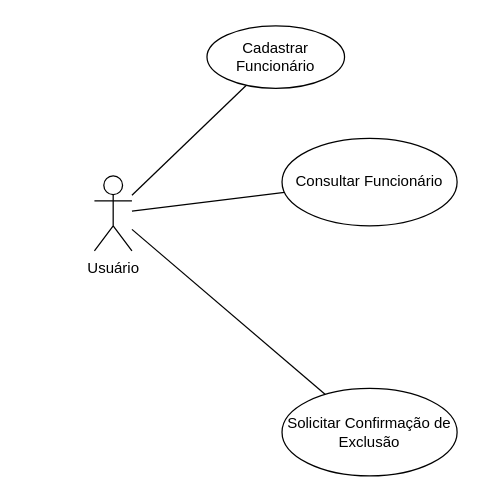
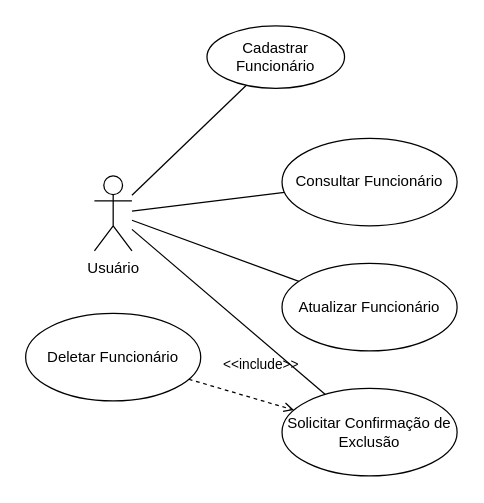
none -> (215, 250)
none -> (369, 307)
none -> (113, 357)
none -> (240, 394)
